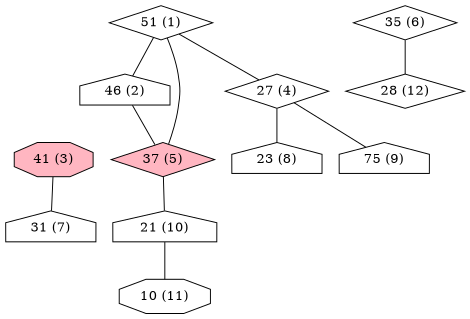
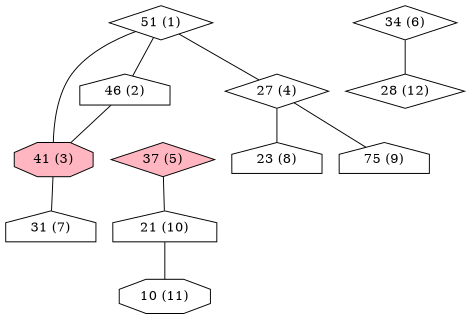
(405, 23) -> (405, 23)
(180, 91) -> (74, 72)
(144, 125) -> (91, 124)
